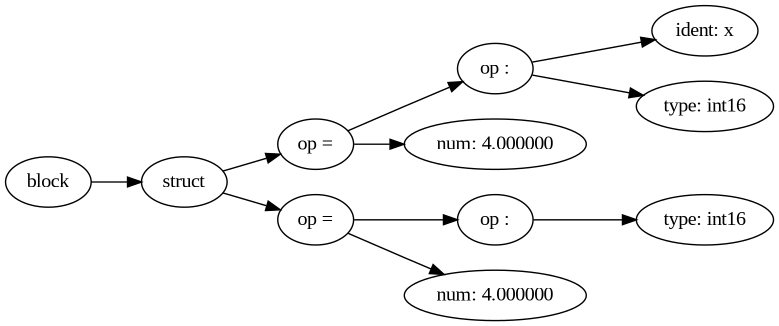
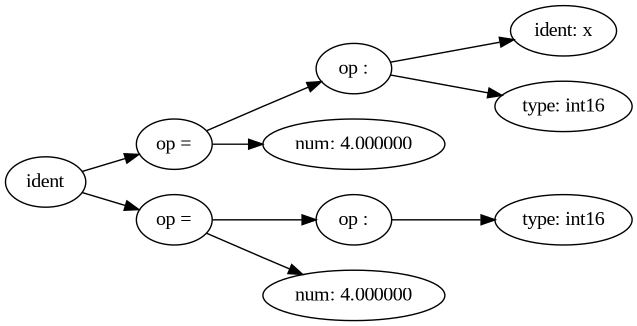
(48, 182) -> none
(184, 182) -> (46, 182)
